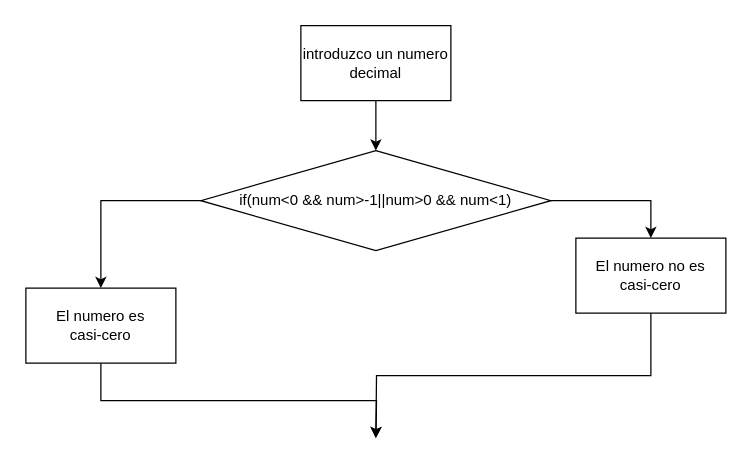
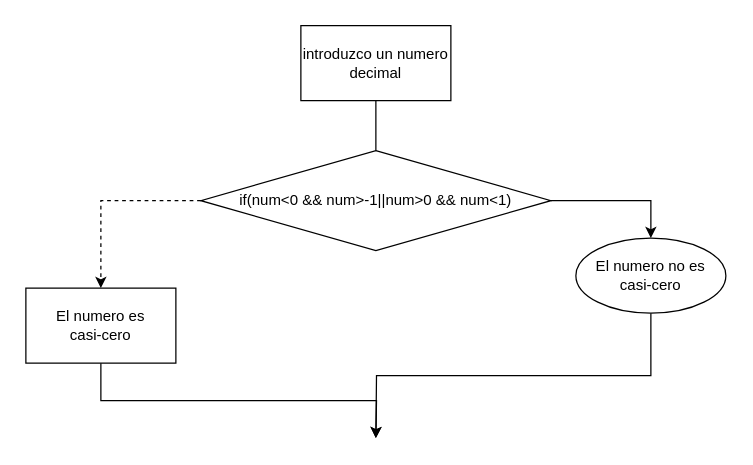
(376, 141) -> (376, 144)
(110, 201) -> (110, 201)
(651, 276) -> (651, 276)
